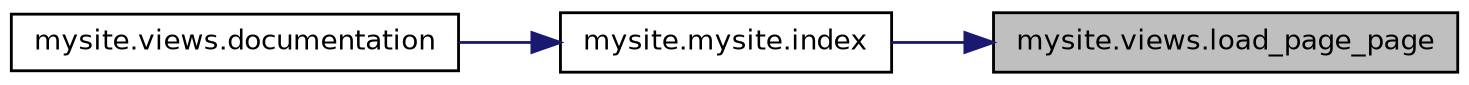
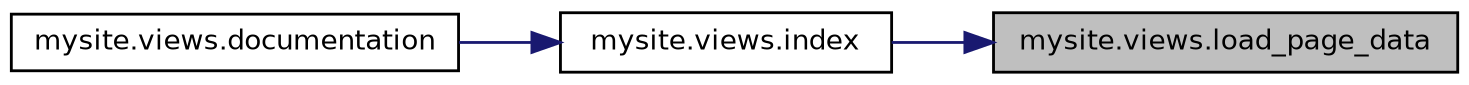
(726, 42) -> (726, 42)
(1226, 42) -> (1226, 42)
